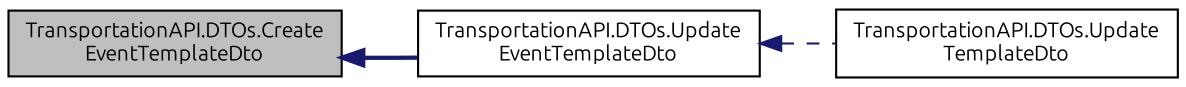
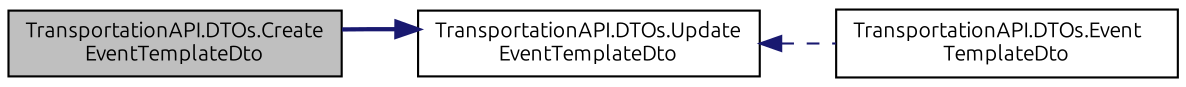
(1007, 44) -> (1007, 44)
(391, 58) -> (369, 29)
